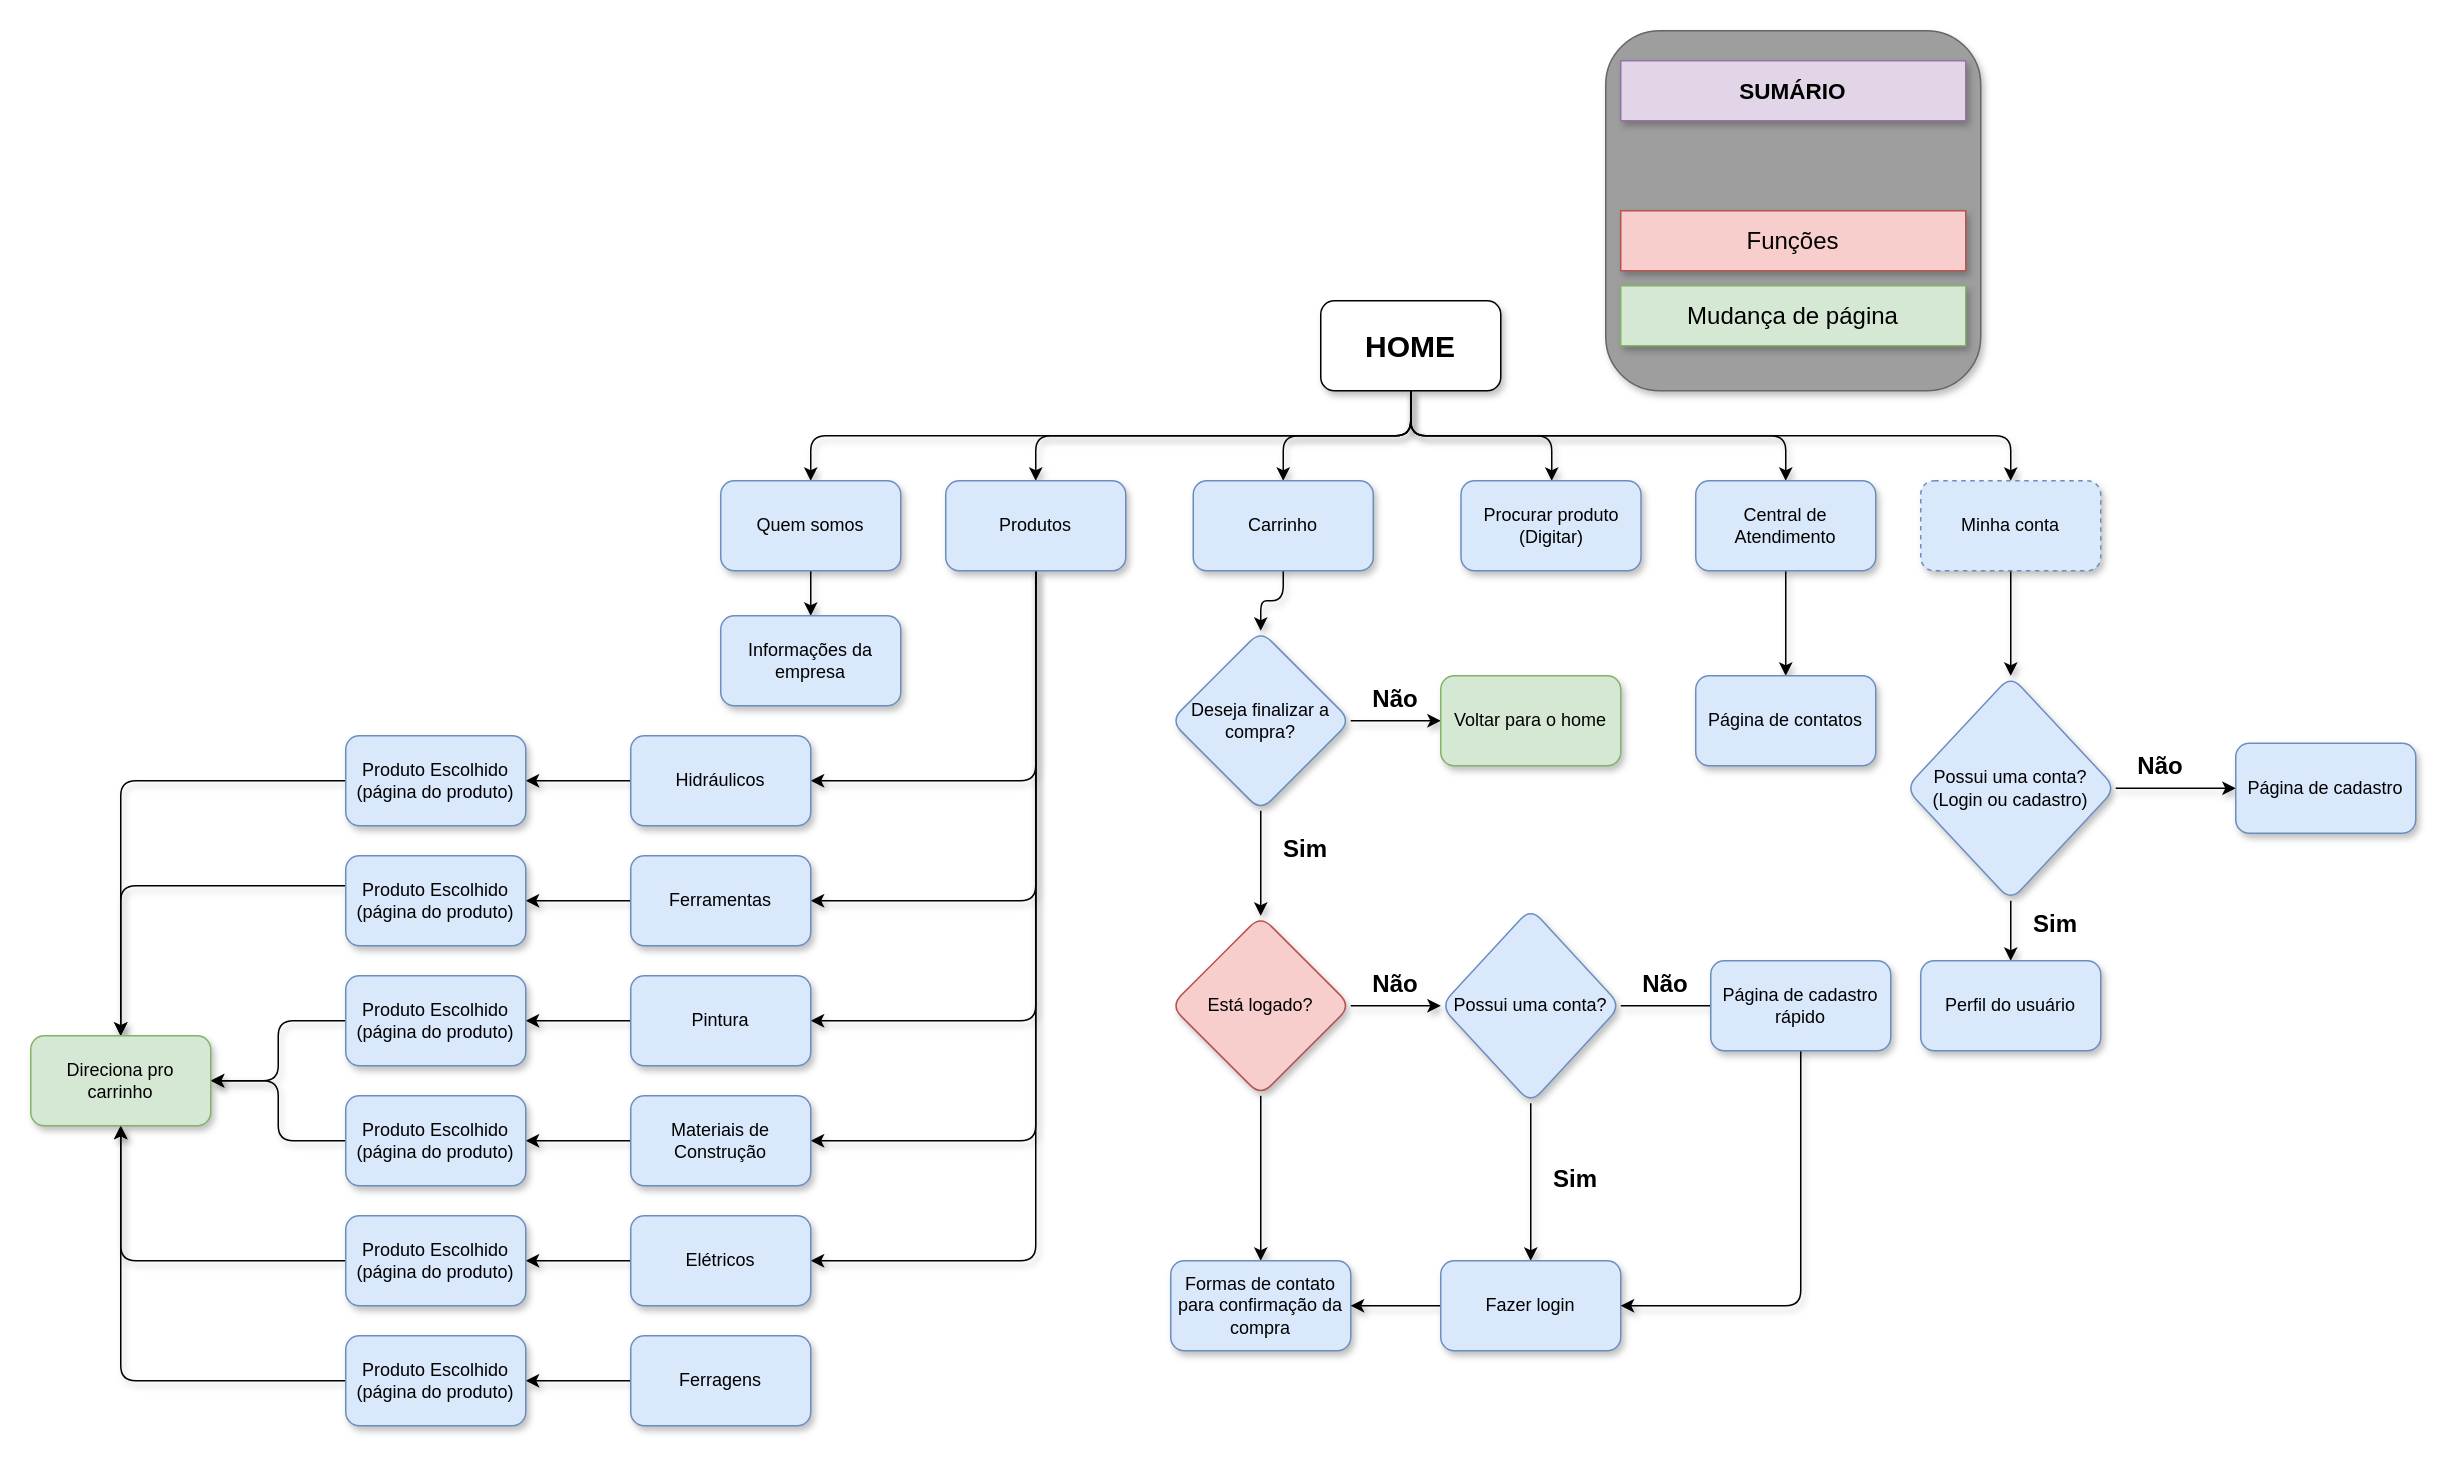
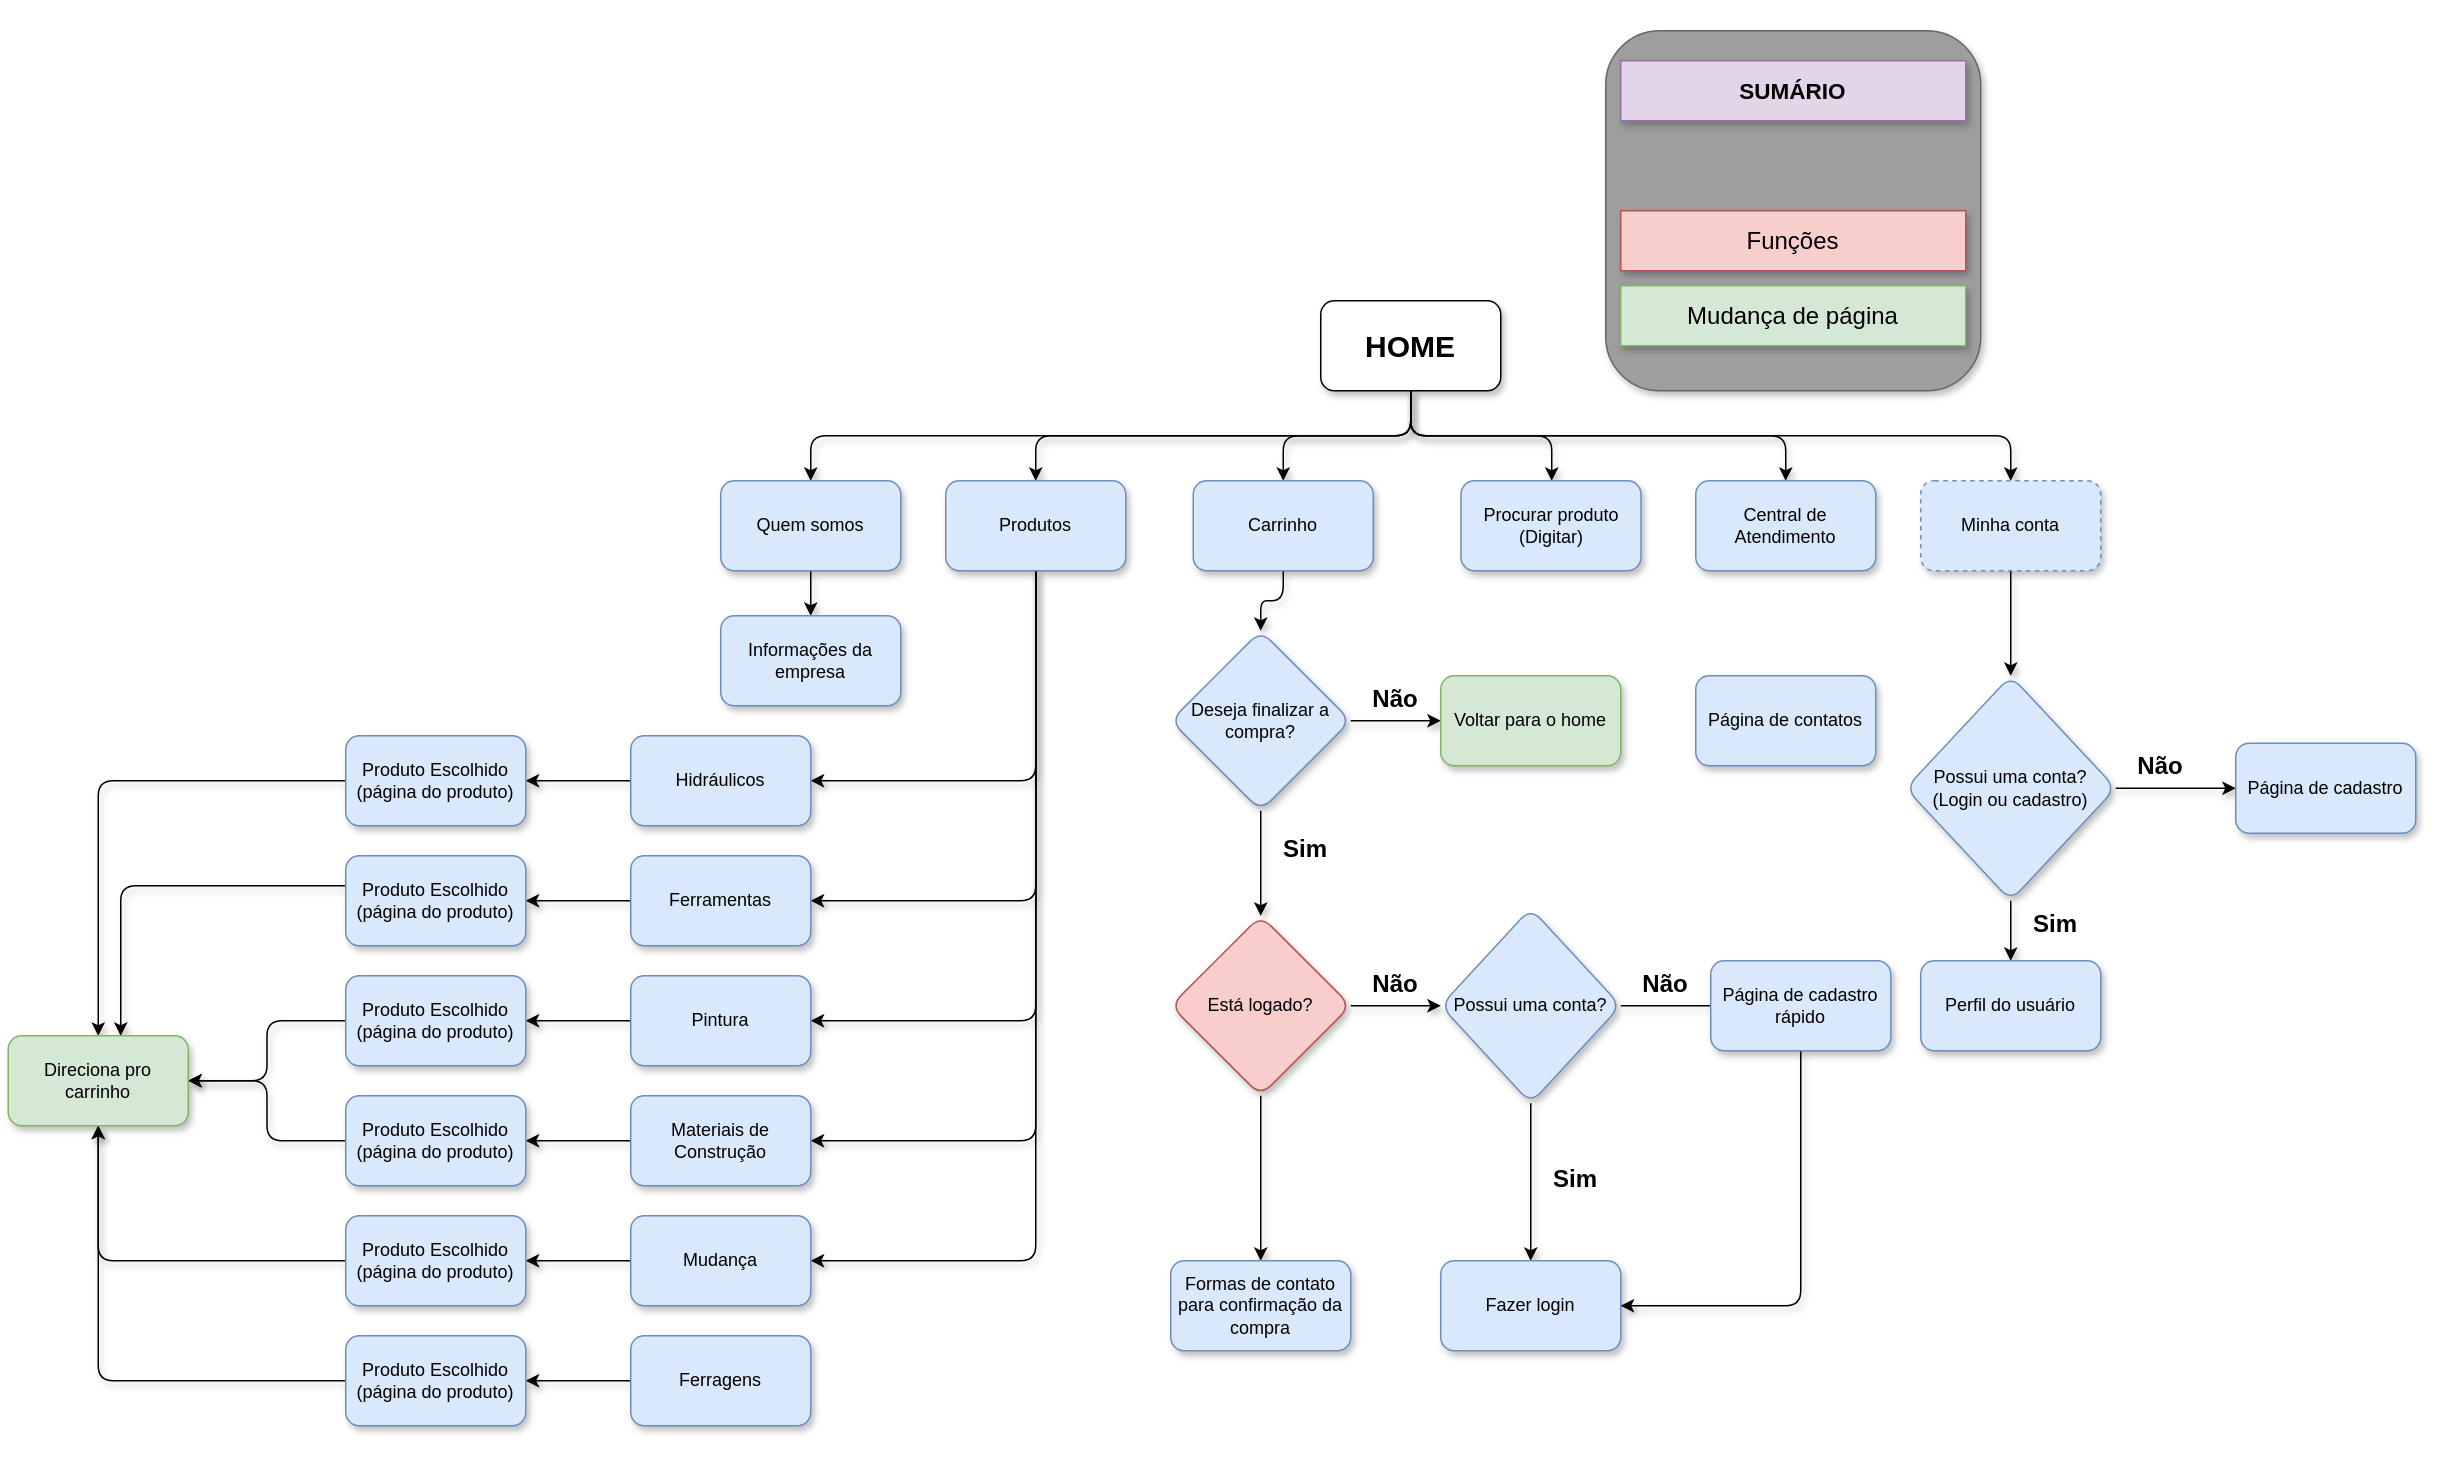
(1786, 618) -> none
(121, 1081) -> (98, 1081)
(721, 1261) -> (721, 1261)
(1401, 1306) -> none
